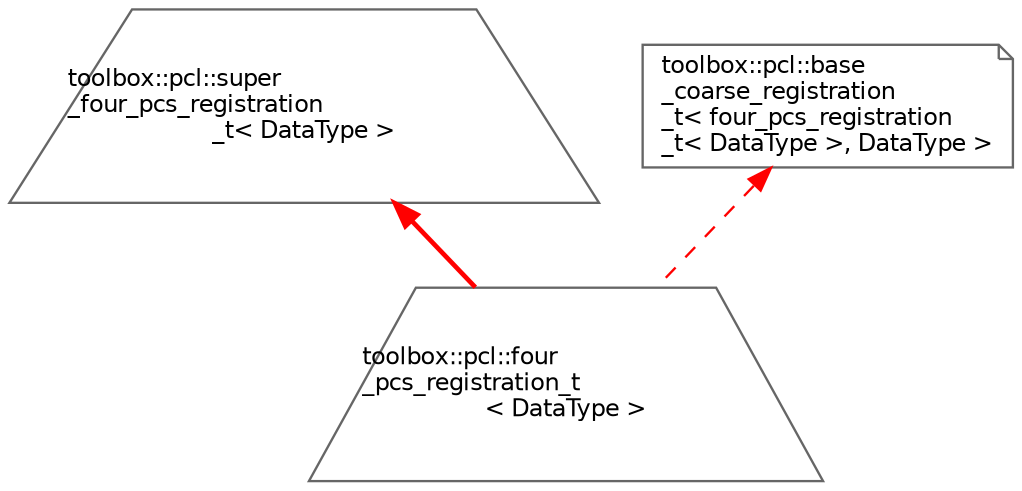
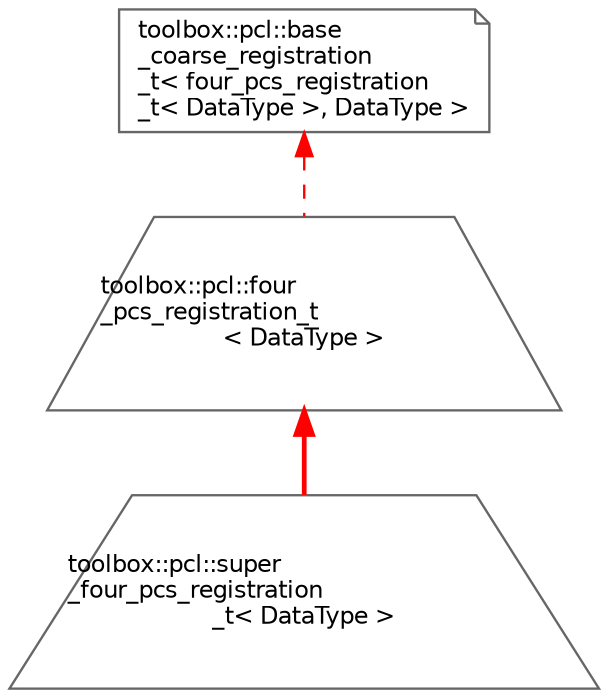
(444, 254) -> (304, 465)
